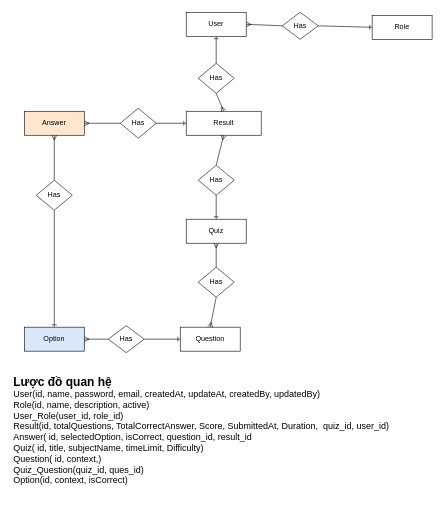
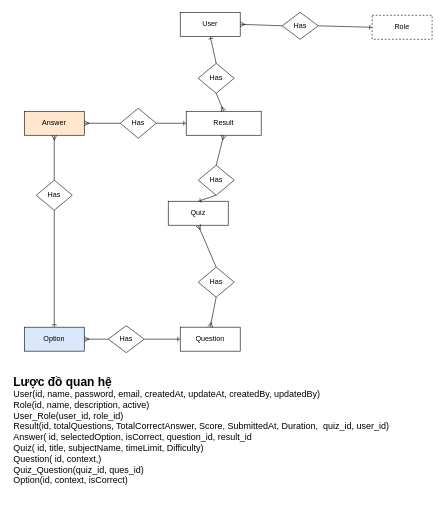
(216, 24) -> (210, 24)
(402, 27) -> (402, 27)
(216, 231) -> (198, 213)
